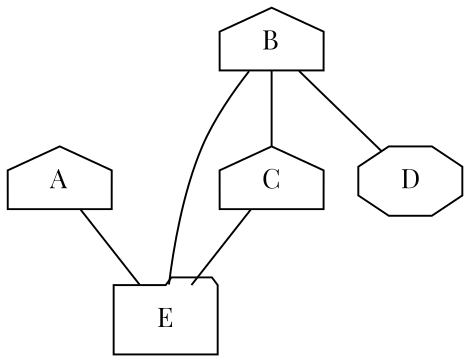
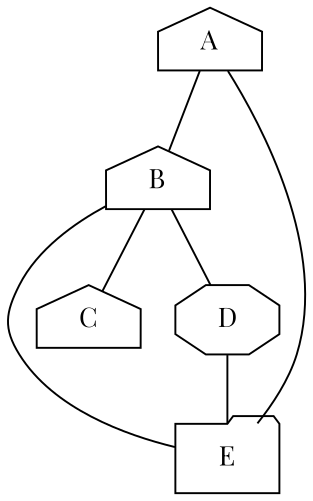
none -> (184, 111)
(221, 247) -> (227, 389)
